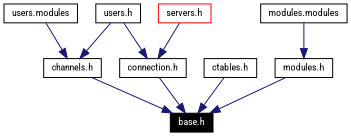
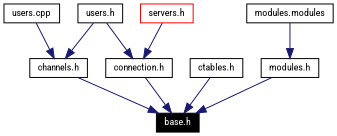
(41, 13) -> (32, 13)
